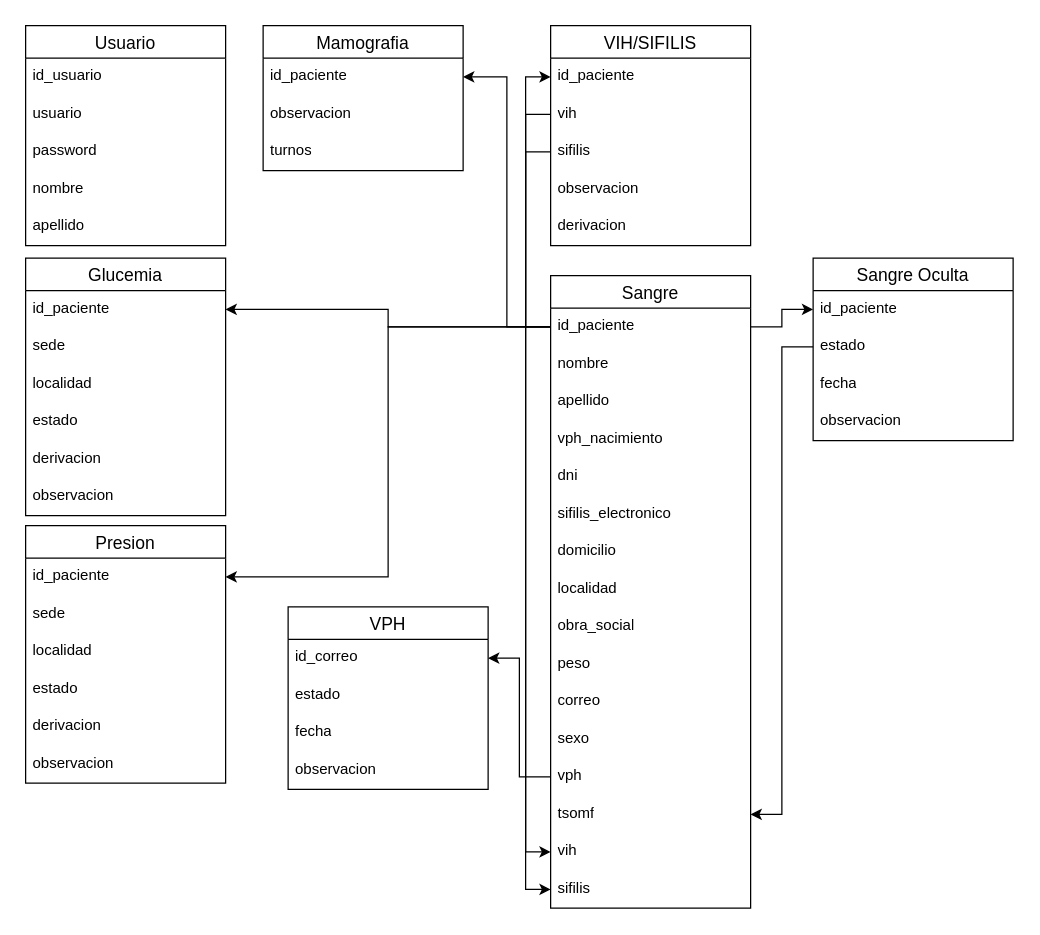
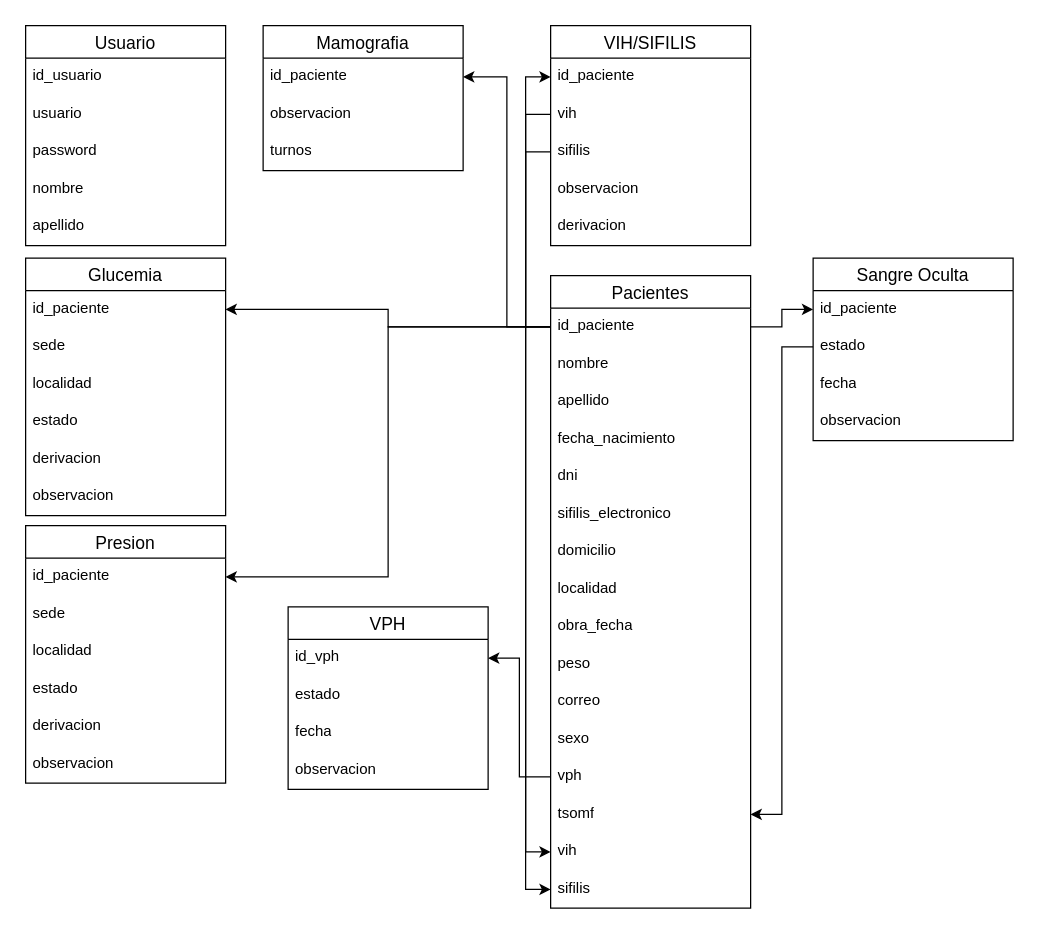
(650, 293) -> (650, 293)
(613, 438) -> (621, 438)
(600, 626) -> (600, 626)
(331, 657) -> (319, 657)
